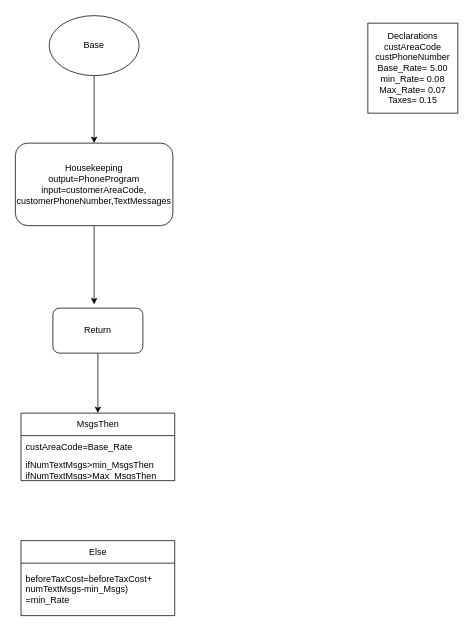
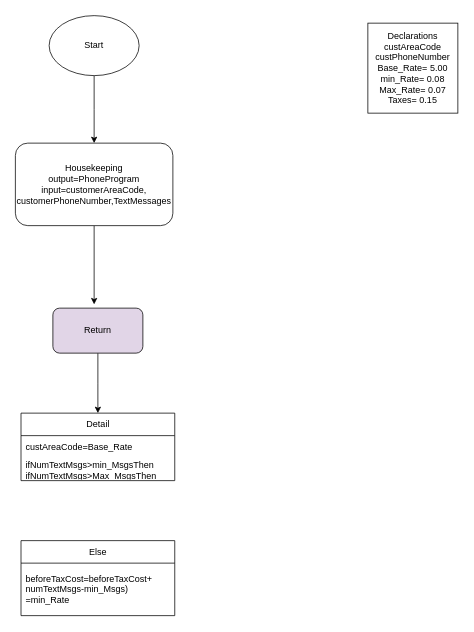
(94, 45) -> (94, 45)
(98, 330) -> (98, 330)
(98, 424) -> (98, 424)
